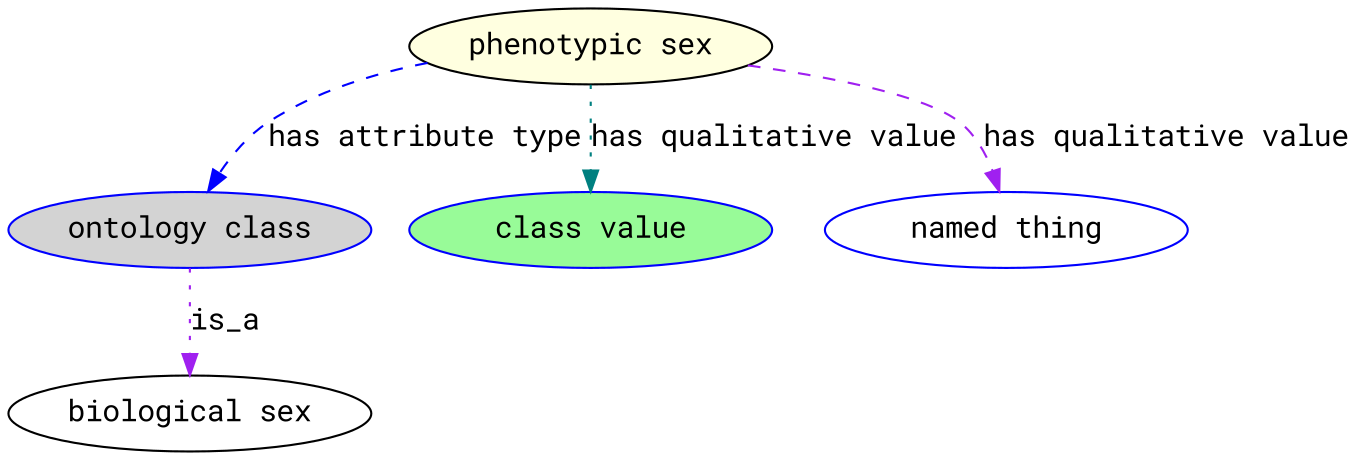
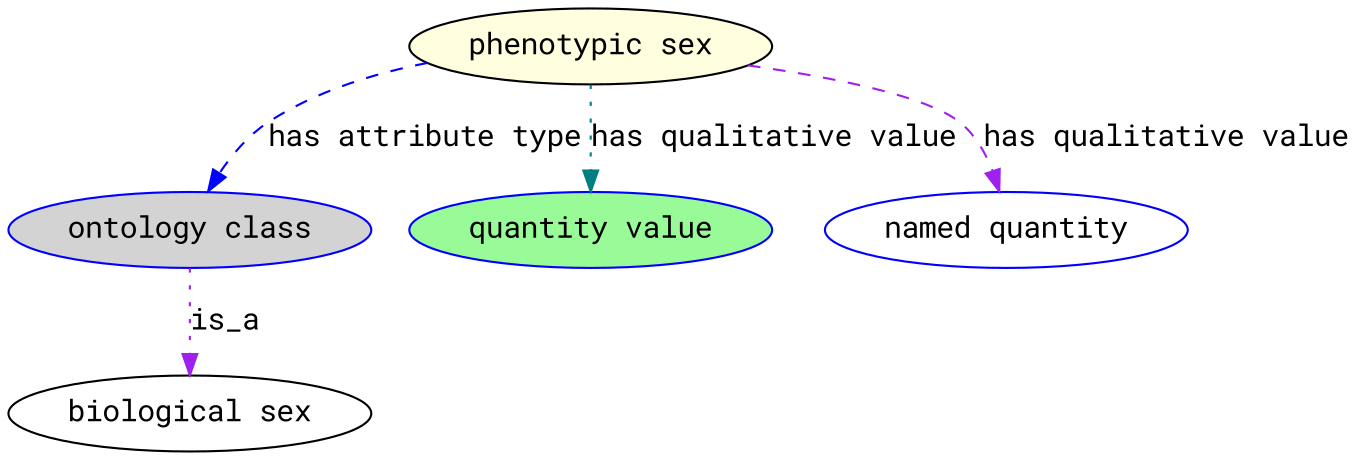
(591, 230) -> (591, 230)
(1006, 230) -> (1006, 230)
